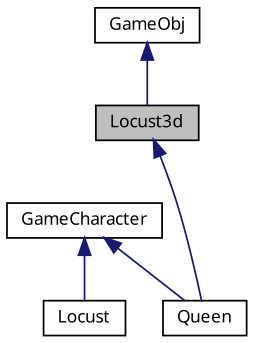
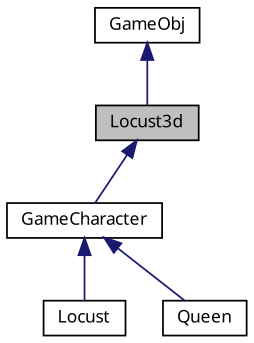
(184, 228) -> (111, 179)
